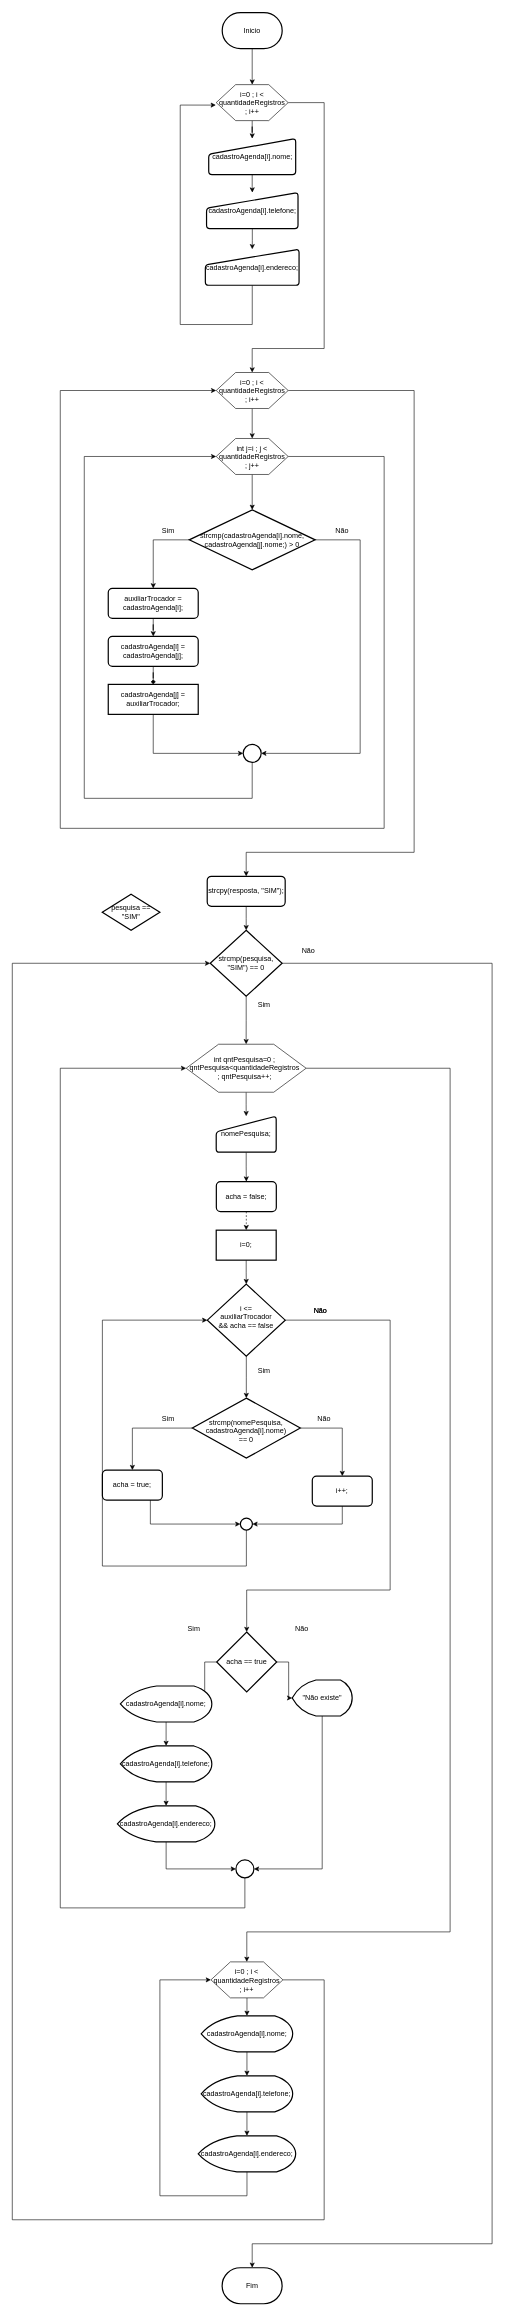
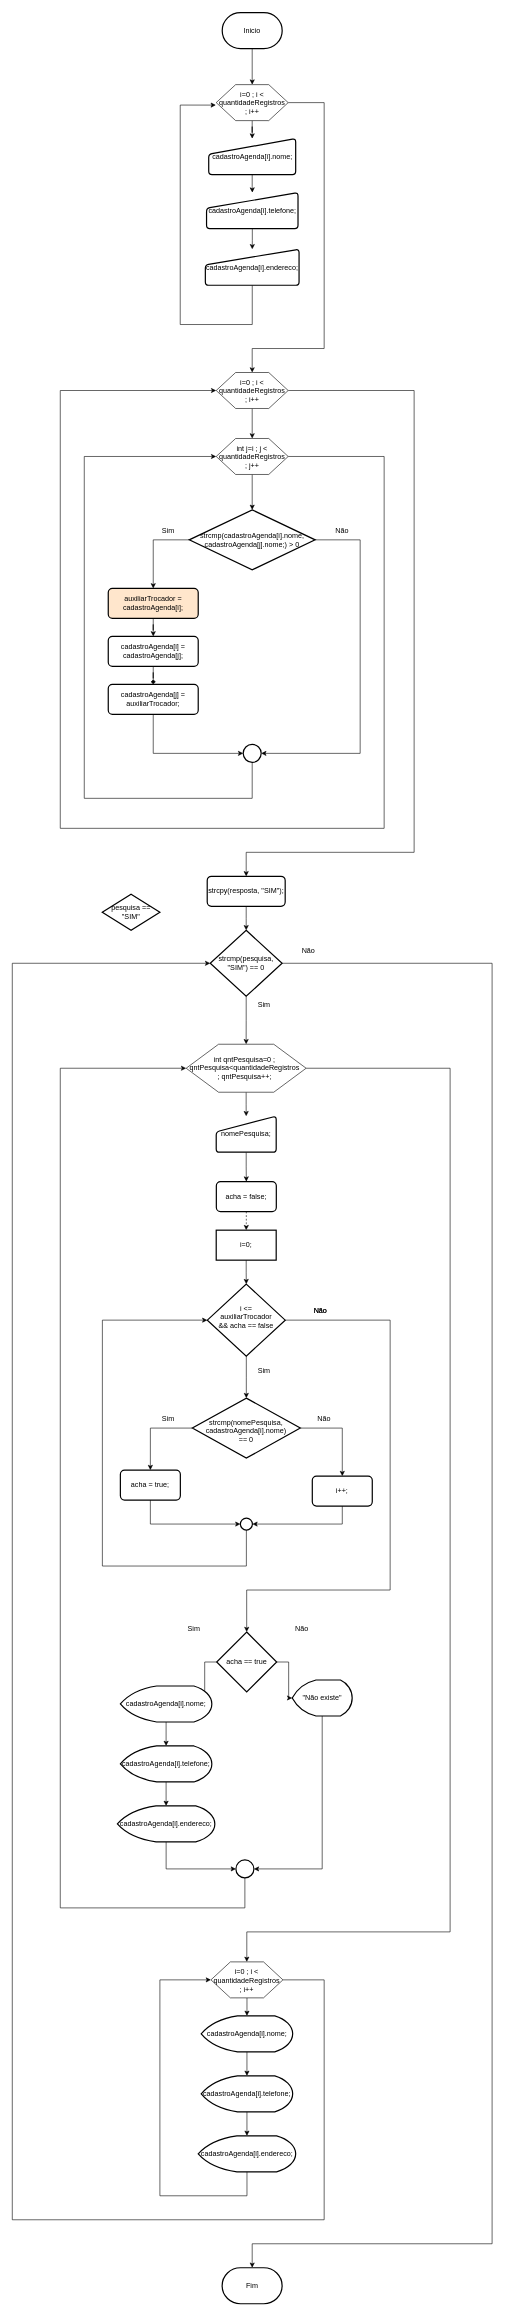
(153, 603) -> (153, 603)
(153, 699) -> (153, 699)
(132, 1485) -> (150, 1485)
